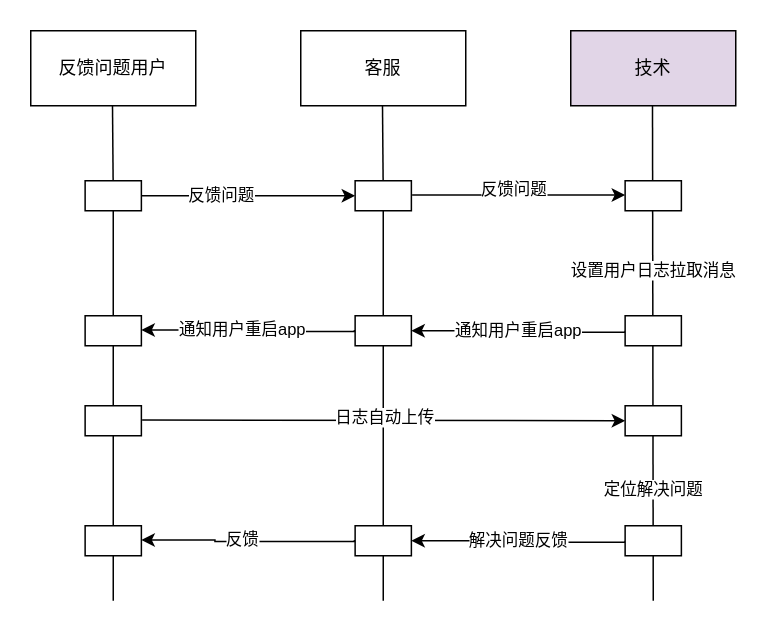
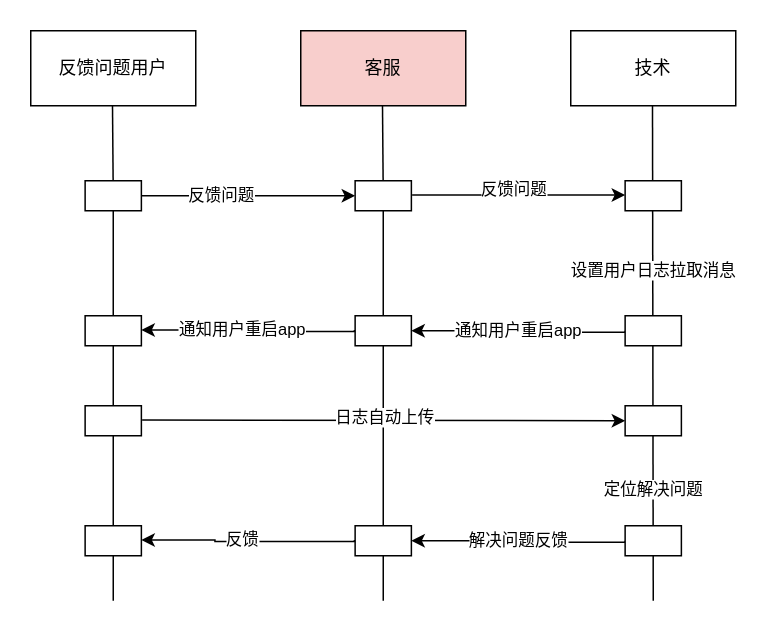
(383, 68) -> (383, 68)
(653, 68) -> (653, 68)
